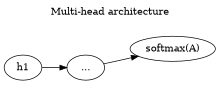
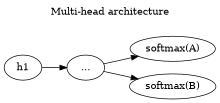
none -> (173, 86)
